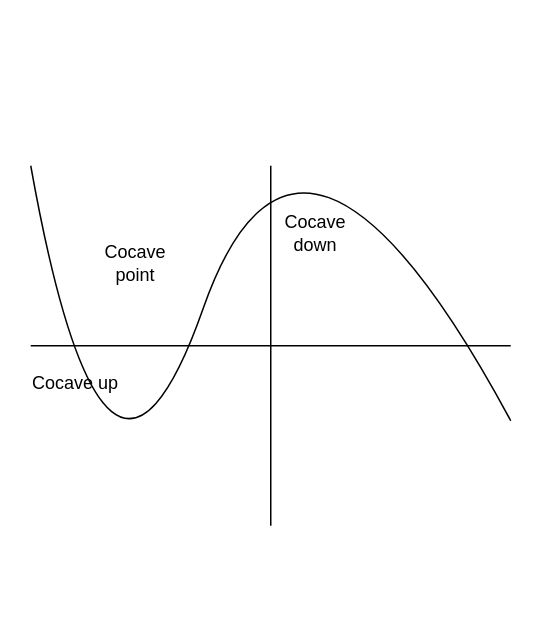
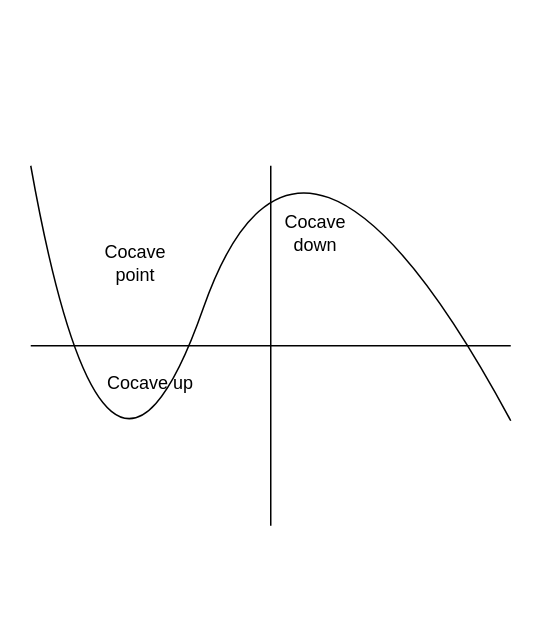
(76, 383) -> (151, 383)
